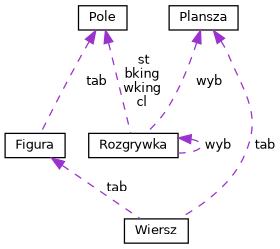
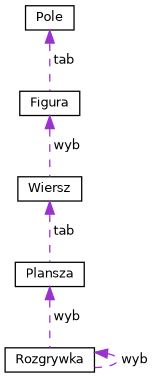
(120, 88) -> none
(249, 142) -> (50, 238)
(115, 188) -> (65, 146)
